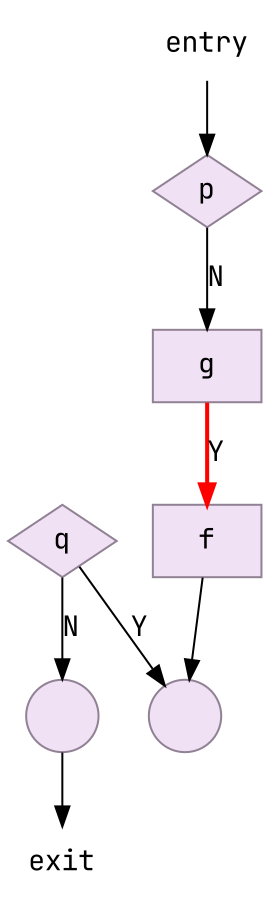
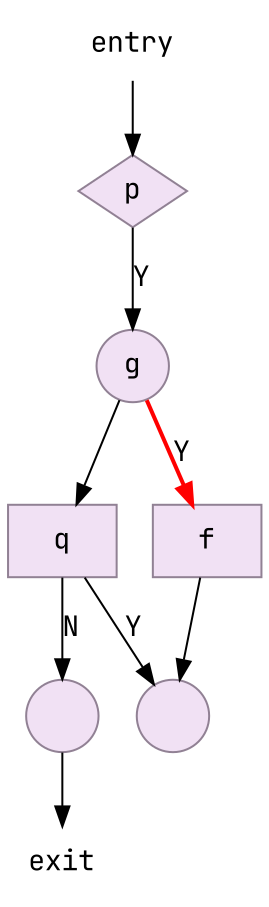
(216, 279) -> (142, 279)
(207, 366) -> (133, 366)
none -> (102, 443)
(62, 541) -> (62, 541)
